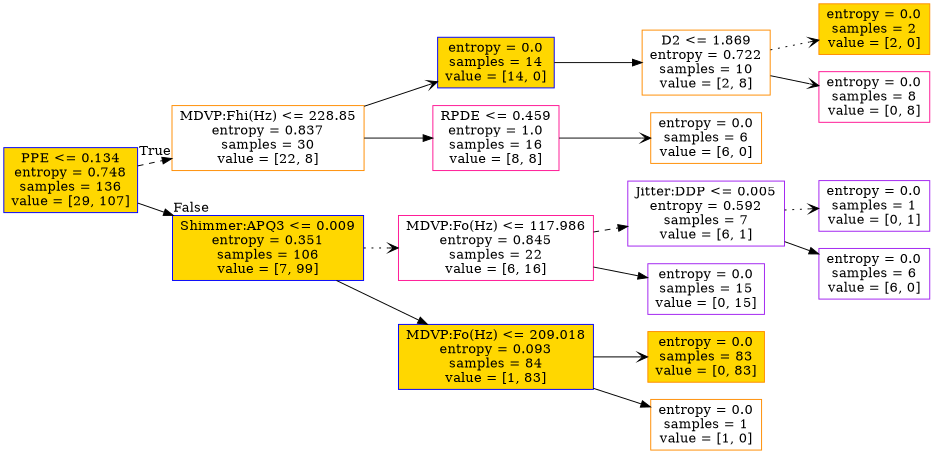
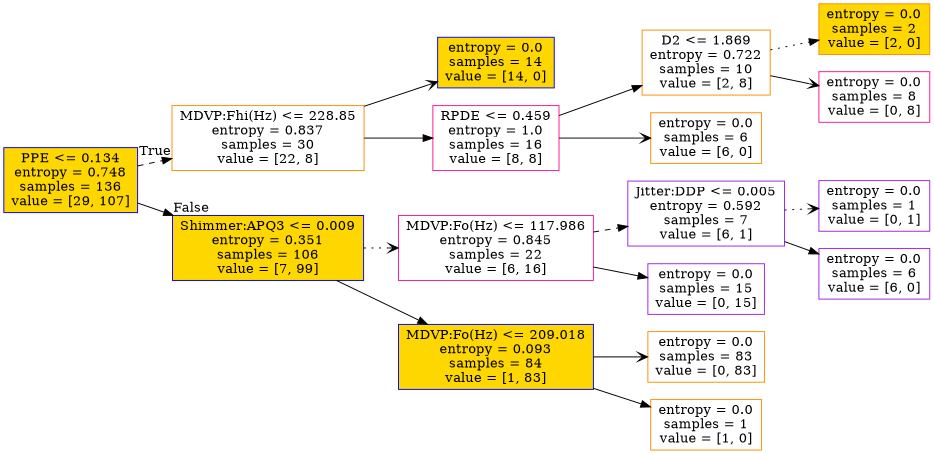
(790, 46) -> (790, 46)
(593, 63) -> (596, 102)
(706, 357) -> (706, 357)
